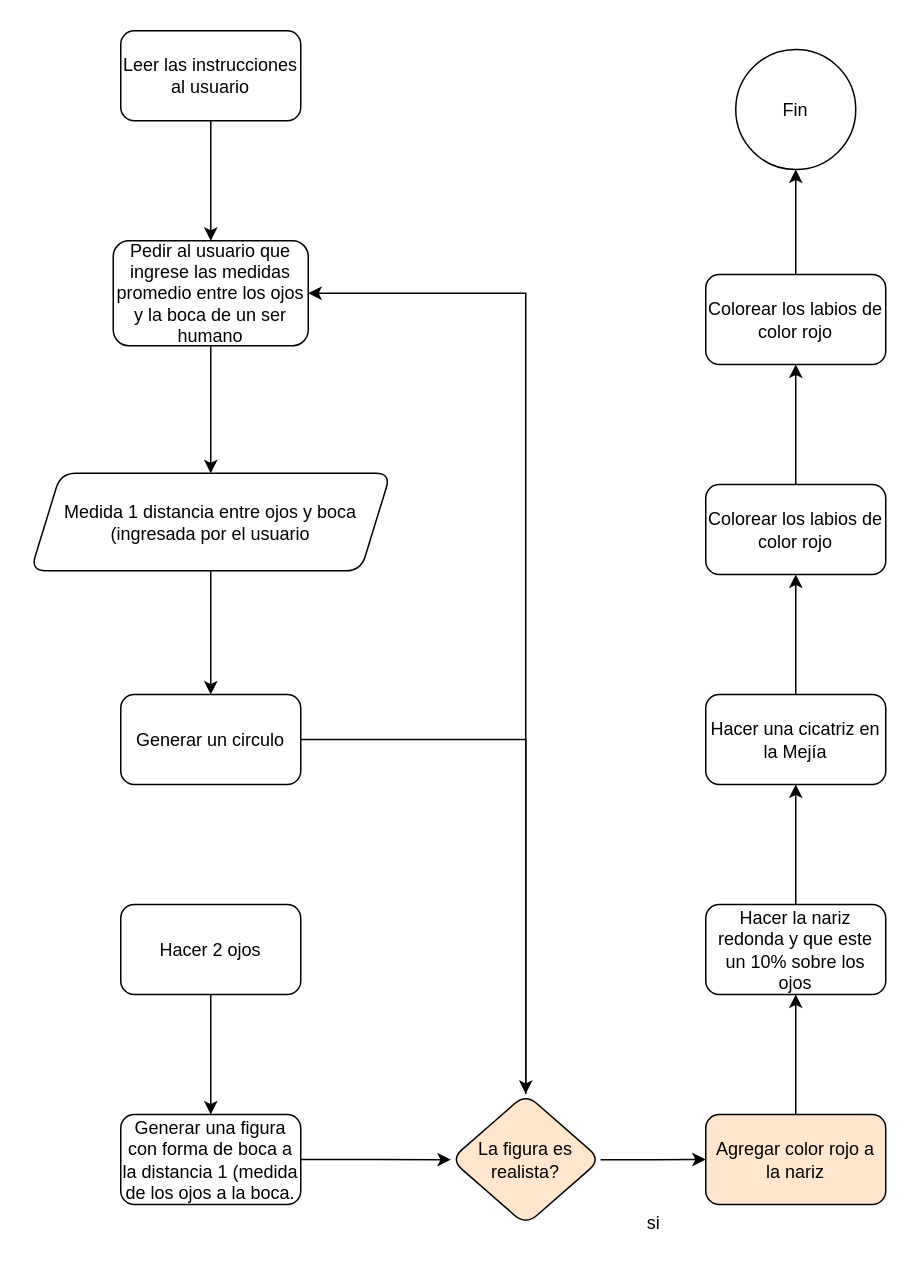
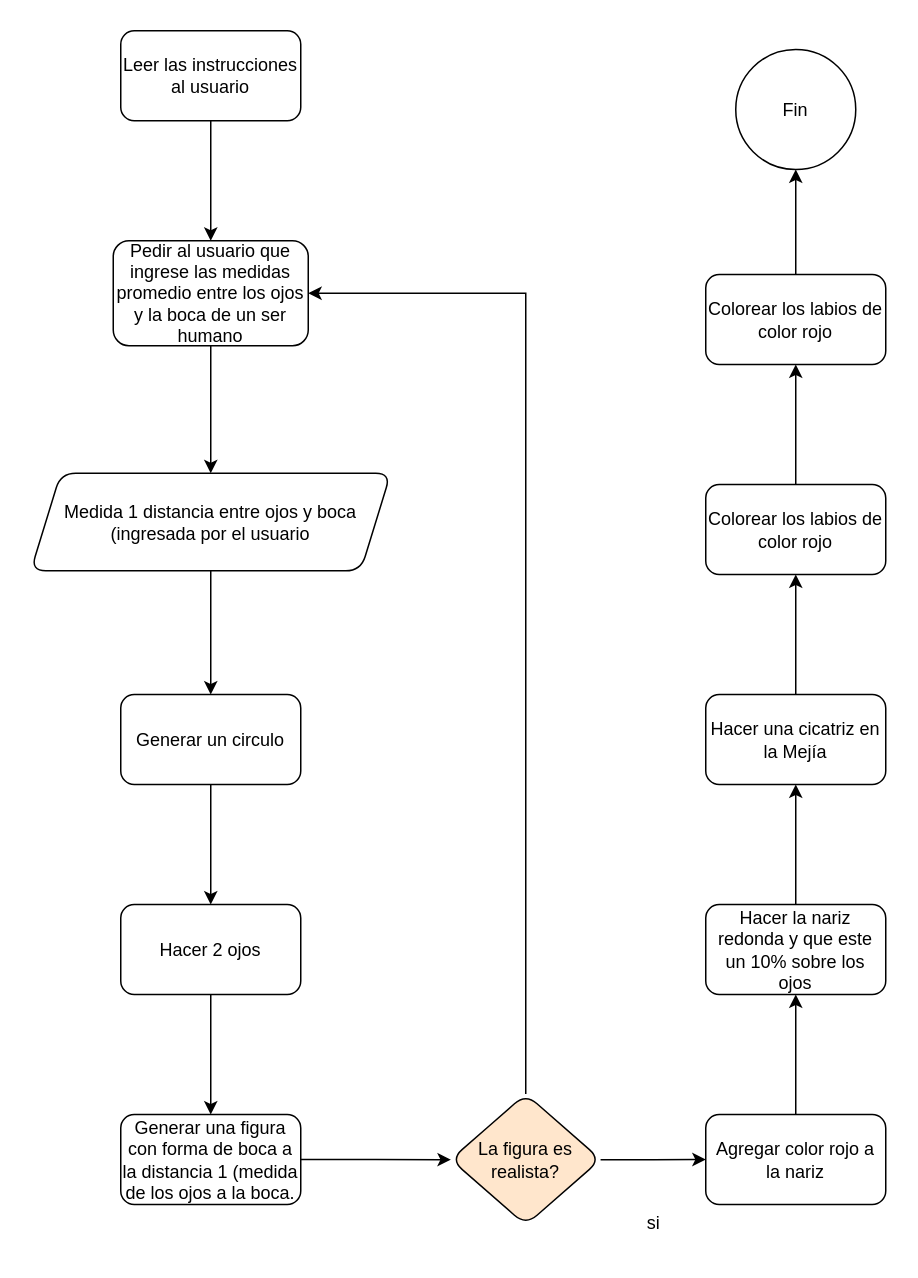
(411, 740) -> (211, 840)
(796, 1160) -> (796, 1160)
